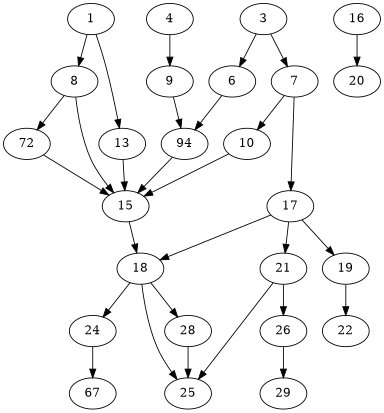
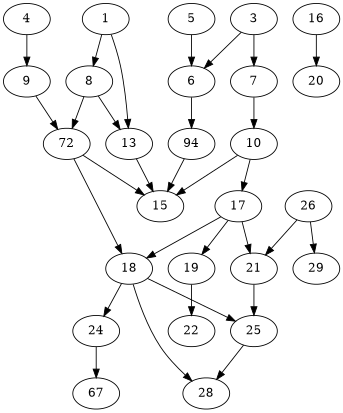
none -> (192, 19)
(176, 108) -> (44, 109)
(293, 139) -> (247, 171)
(85, 144) -> (107, 109)
(132, 233) -> (96, 202)
(283, 296) -> (284, 234)
(188, 358) -> (233, 359)
